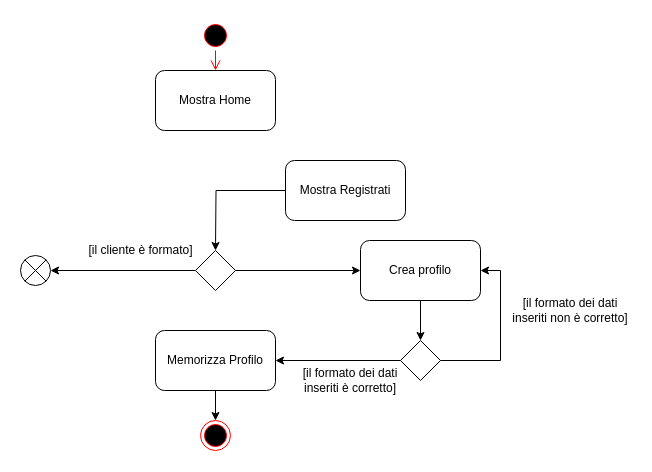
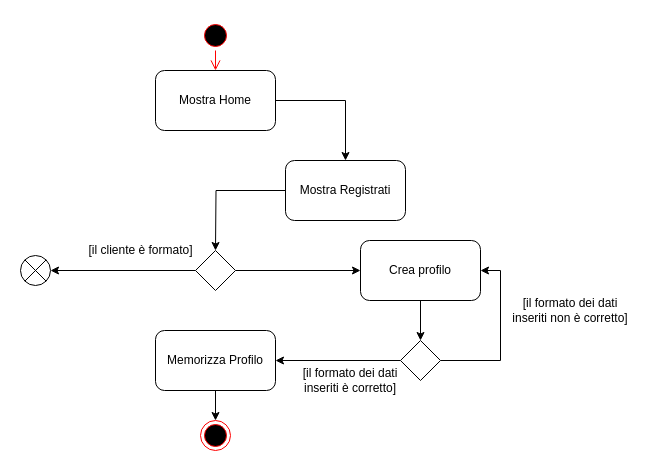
none -> (337, 101)
